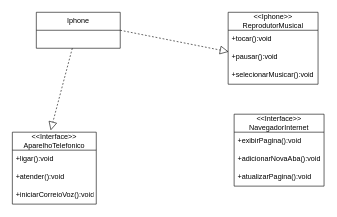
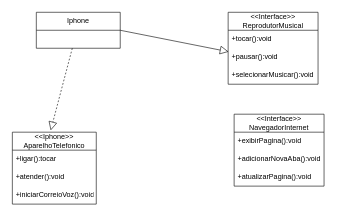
(273, 21) -> (273, 21)
(171, 40) -> (171, 40)
(54, 141) -> (54, 141)
(38, 159) -> (41, 159)
